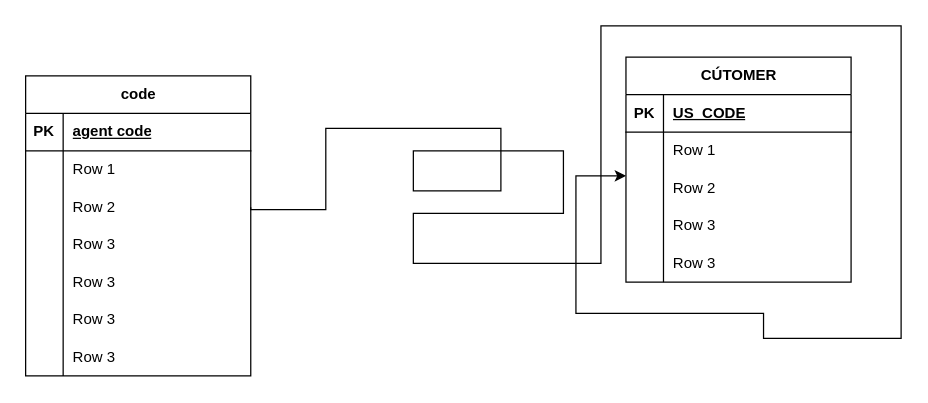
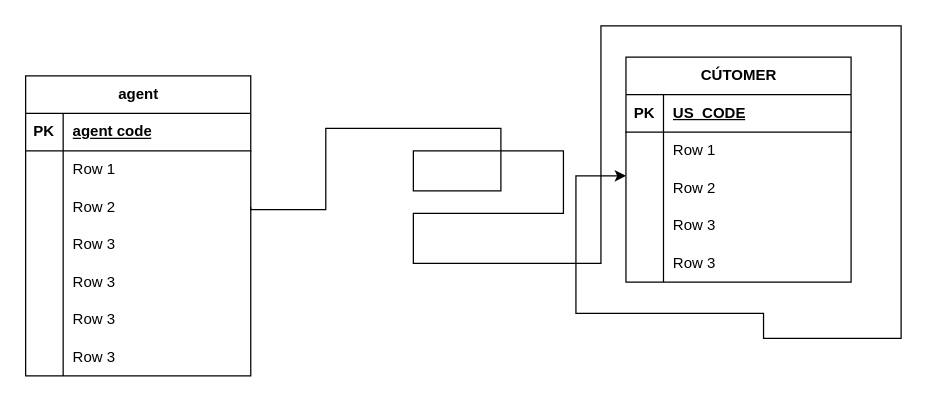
(139, 94) -> (139, 94)
